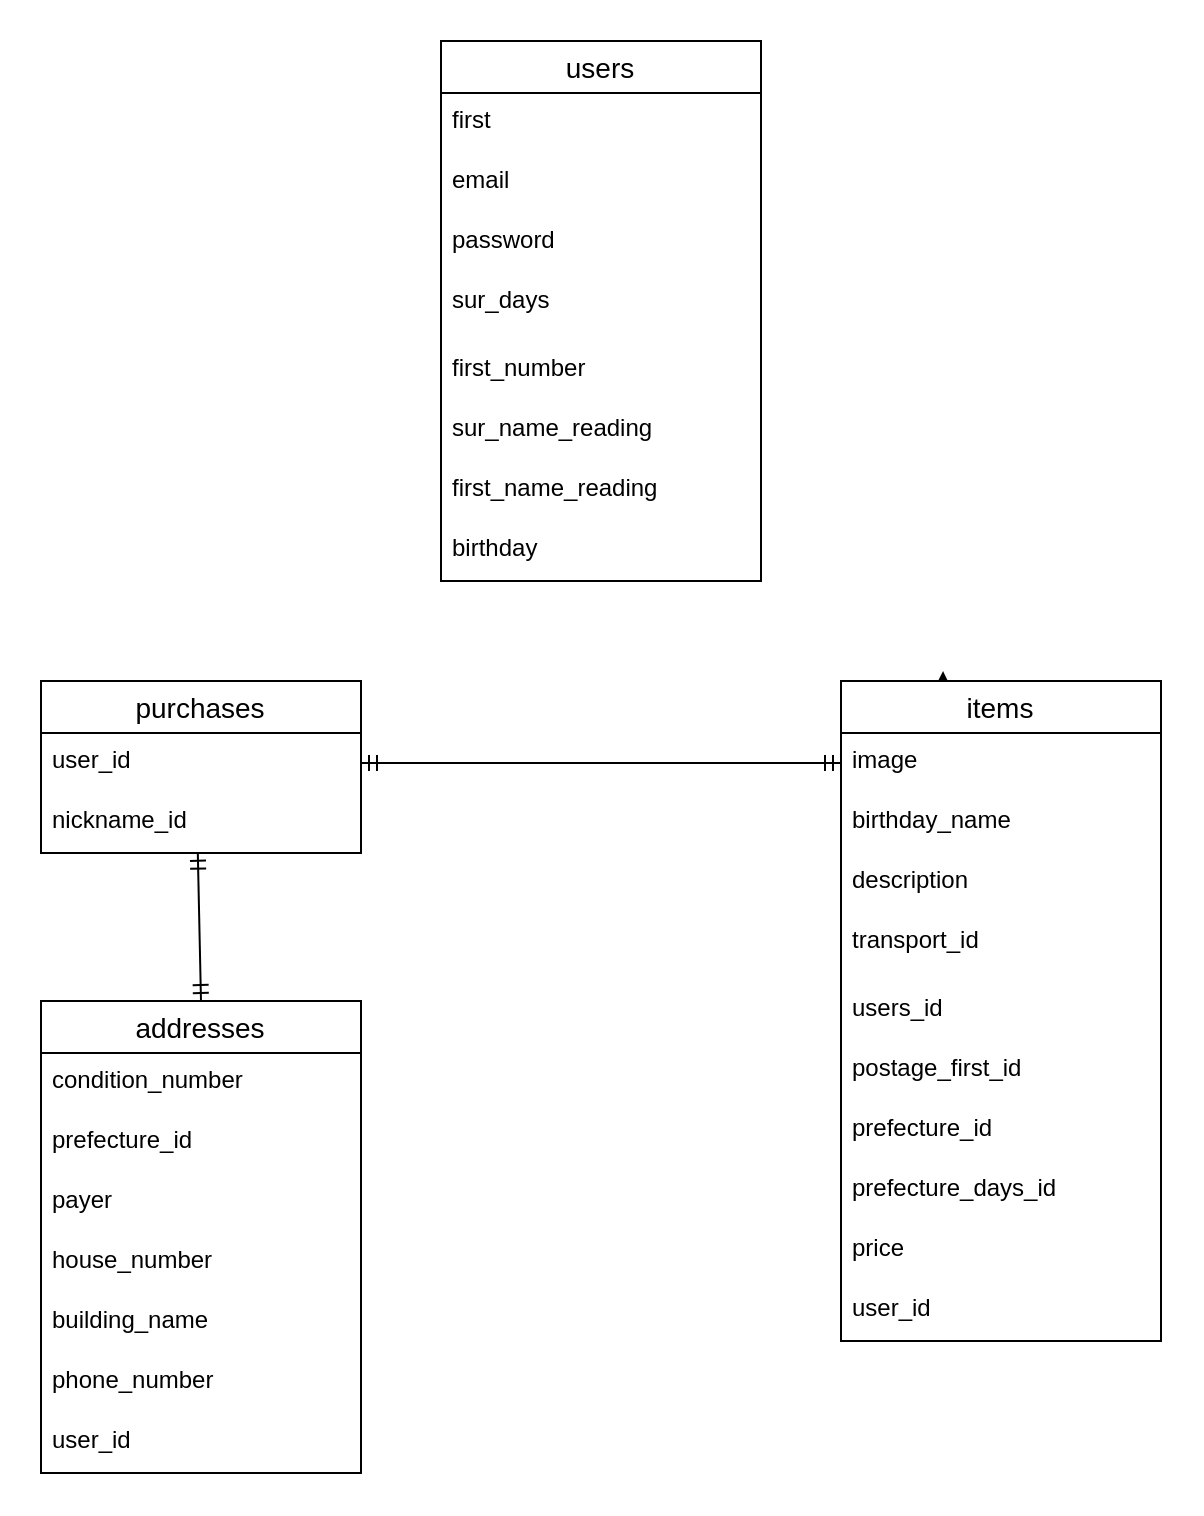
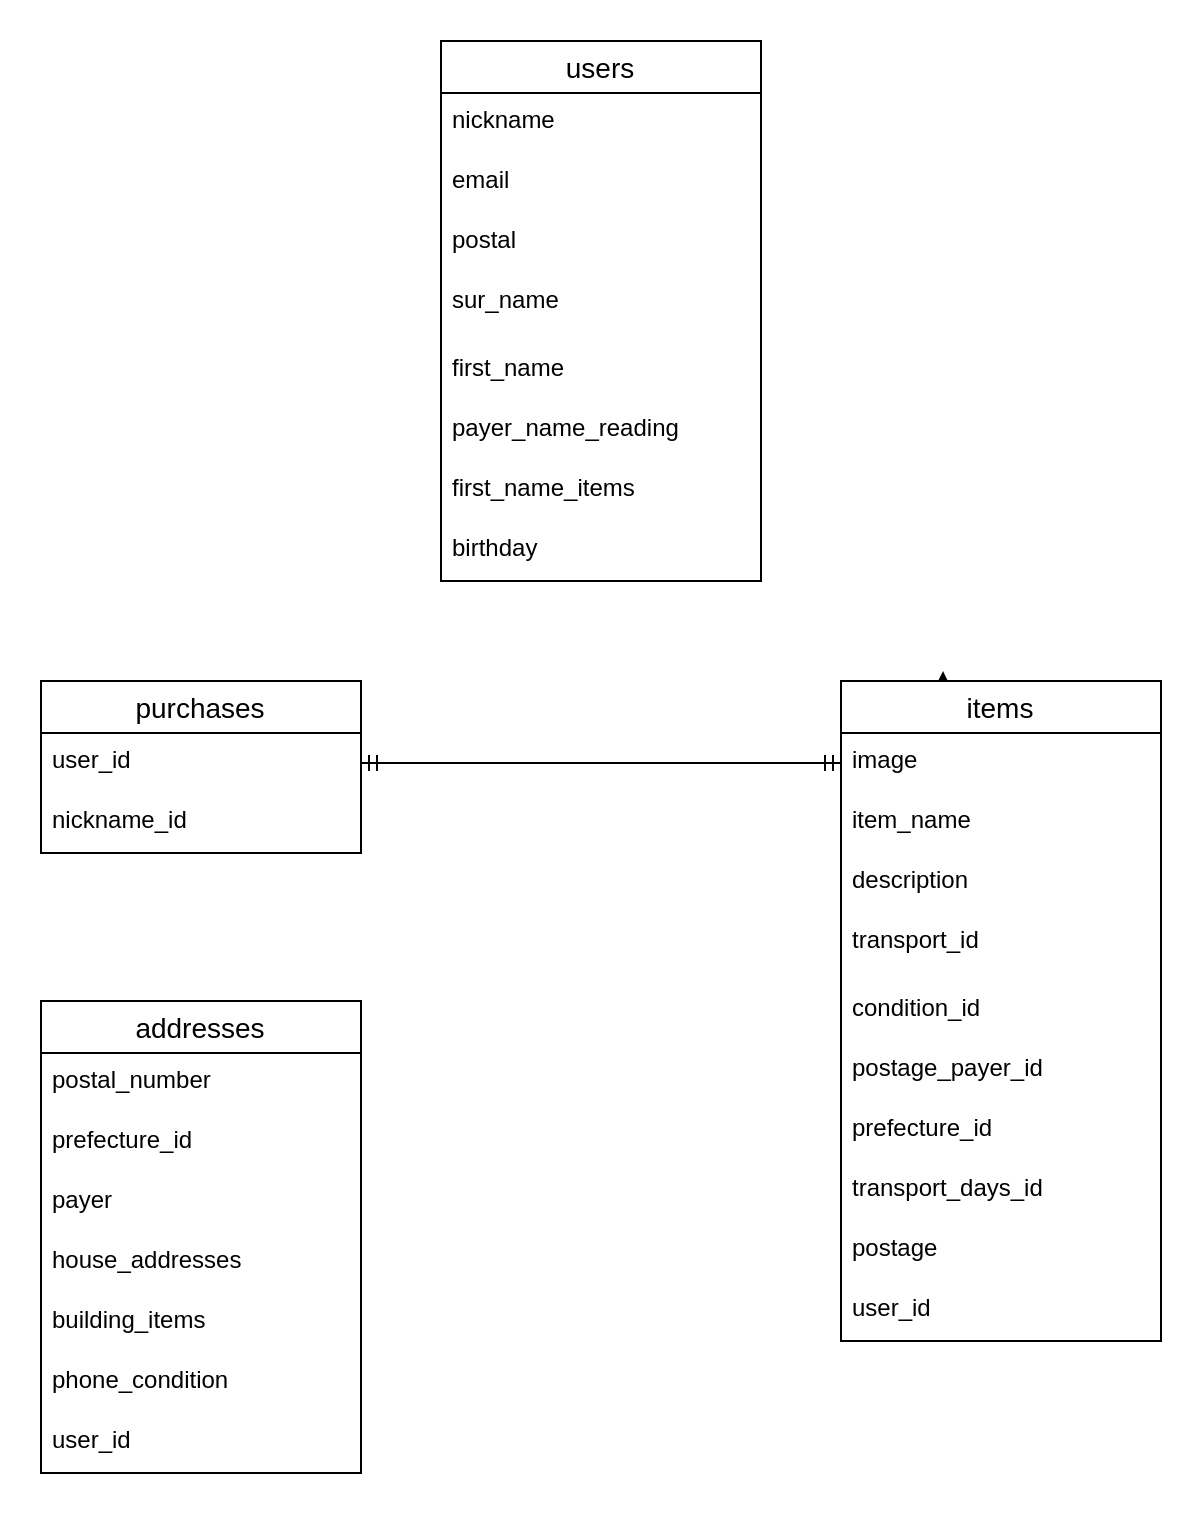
(482, 120) -> (503, 120)
(506, 240) -> (489, 240)
(506, 300) -> (506, 300)
(530, 368) -> (516, 368)
(556, 428) -> (570, 428)
(567, 488) -> (553, 488)
(936, 820) -> (909, 820)
(199, 929) -> none
(903, 1008) -> (923, 1008)
(953, 1068) -> (956, 1068)
(153, 1080) -> (136, 1080)
(970, 1188) -> (963, 1188)
(882, 1248) -> (899, 1248)
(133, 1260) -> (153, 1260)
(130, 1320) -> (134, 1320)
(133, 1380) -> (147, 1380)
